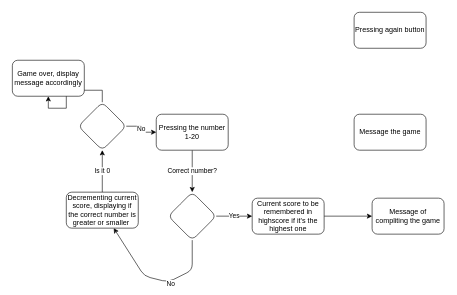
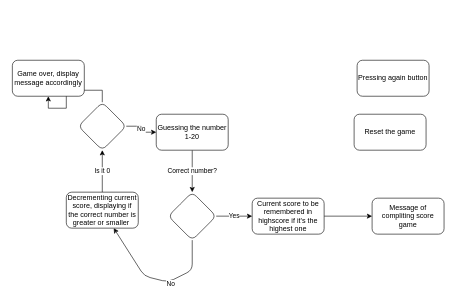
(390, 30) -> (393, 78)
(192, 132) -> (192, 132)
(390, 132) -> (390, 132)
(408, 216) -> (408, 216)
